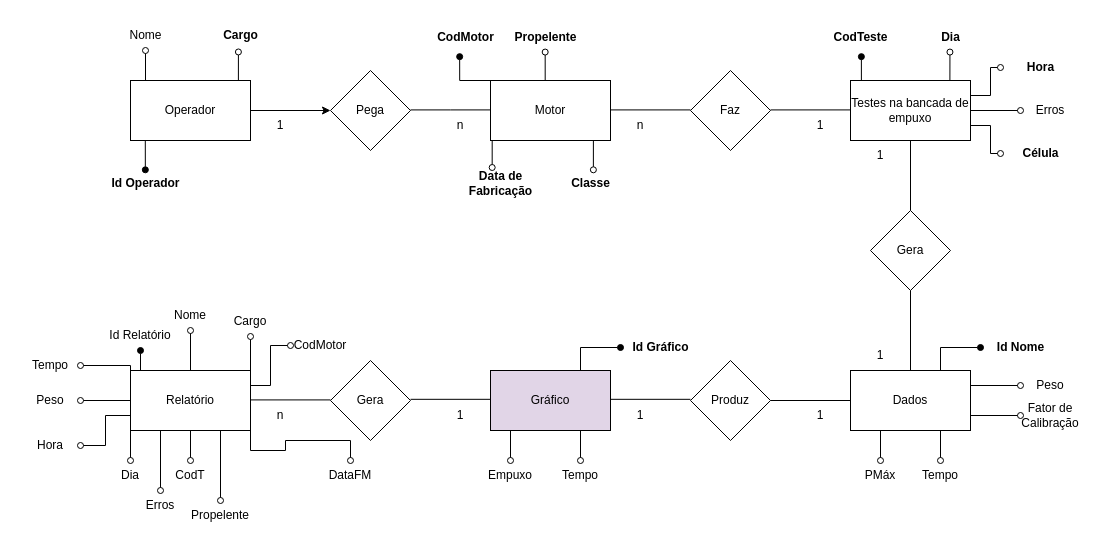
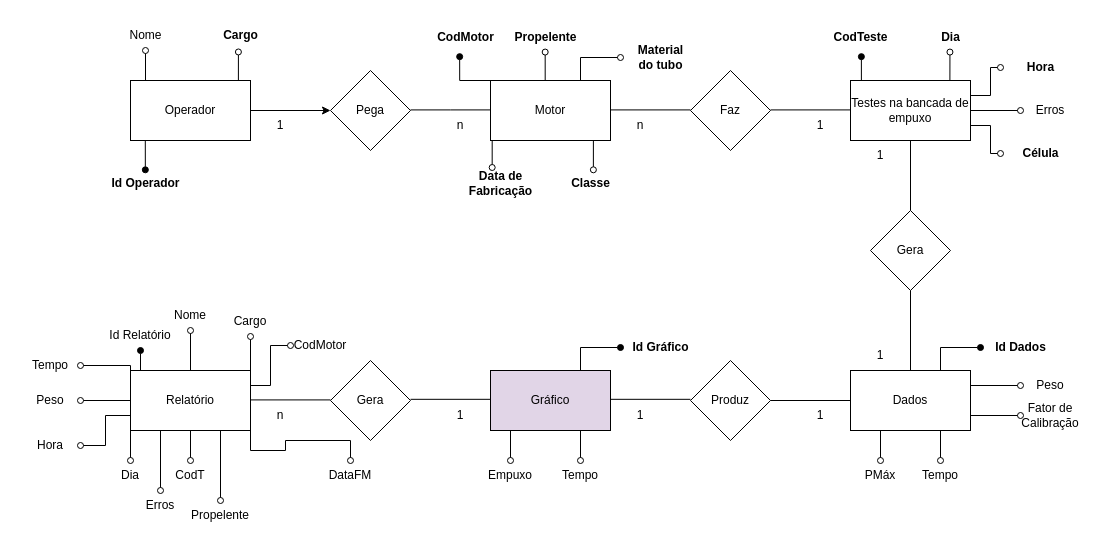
none -> (588, 58)
none -> (661, 58)
(1021, 348) -> (1021, 348)
